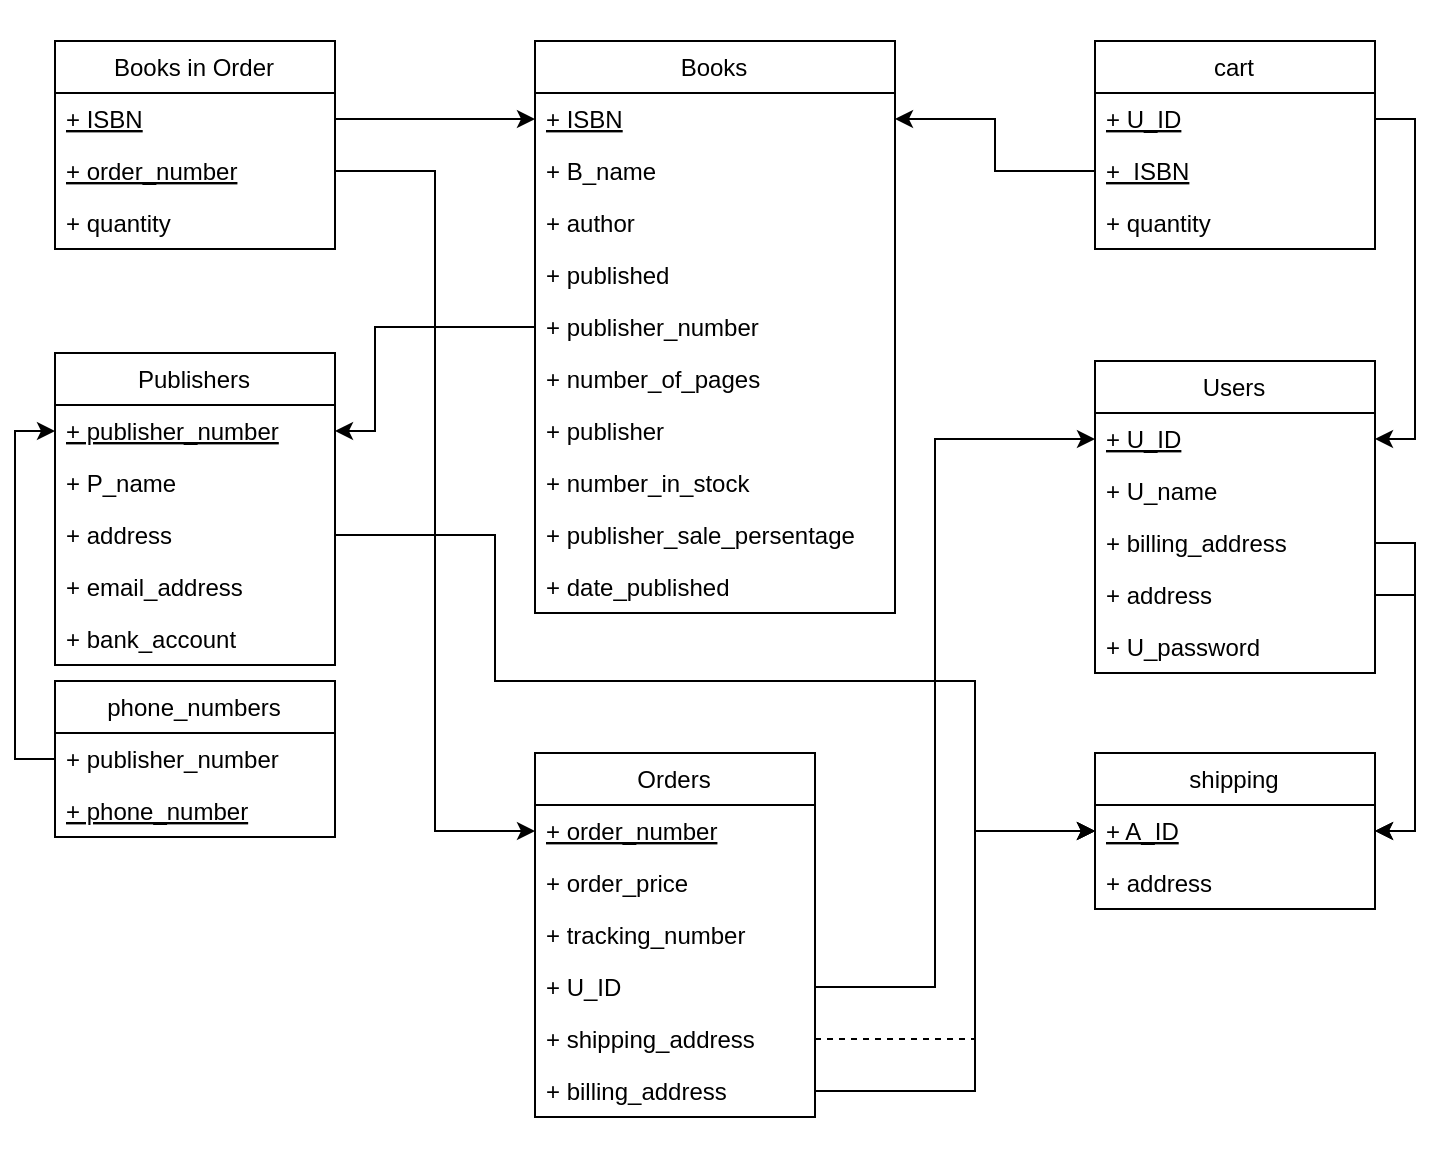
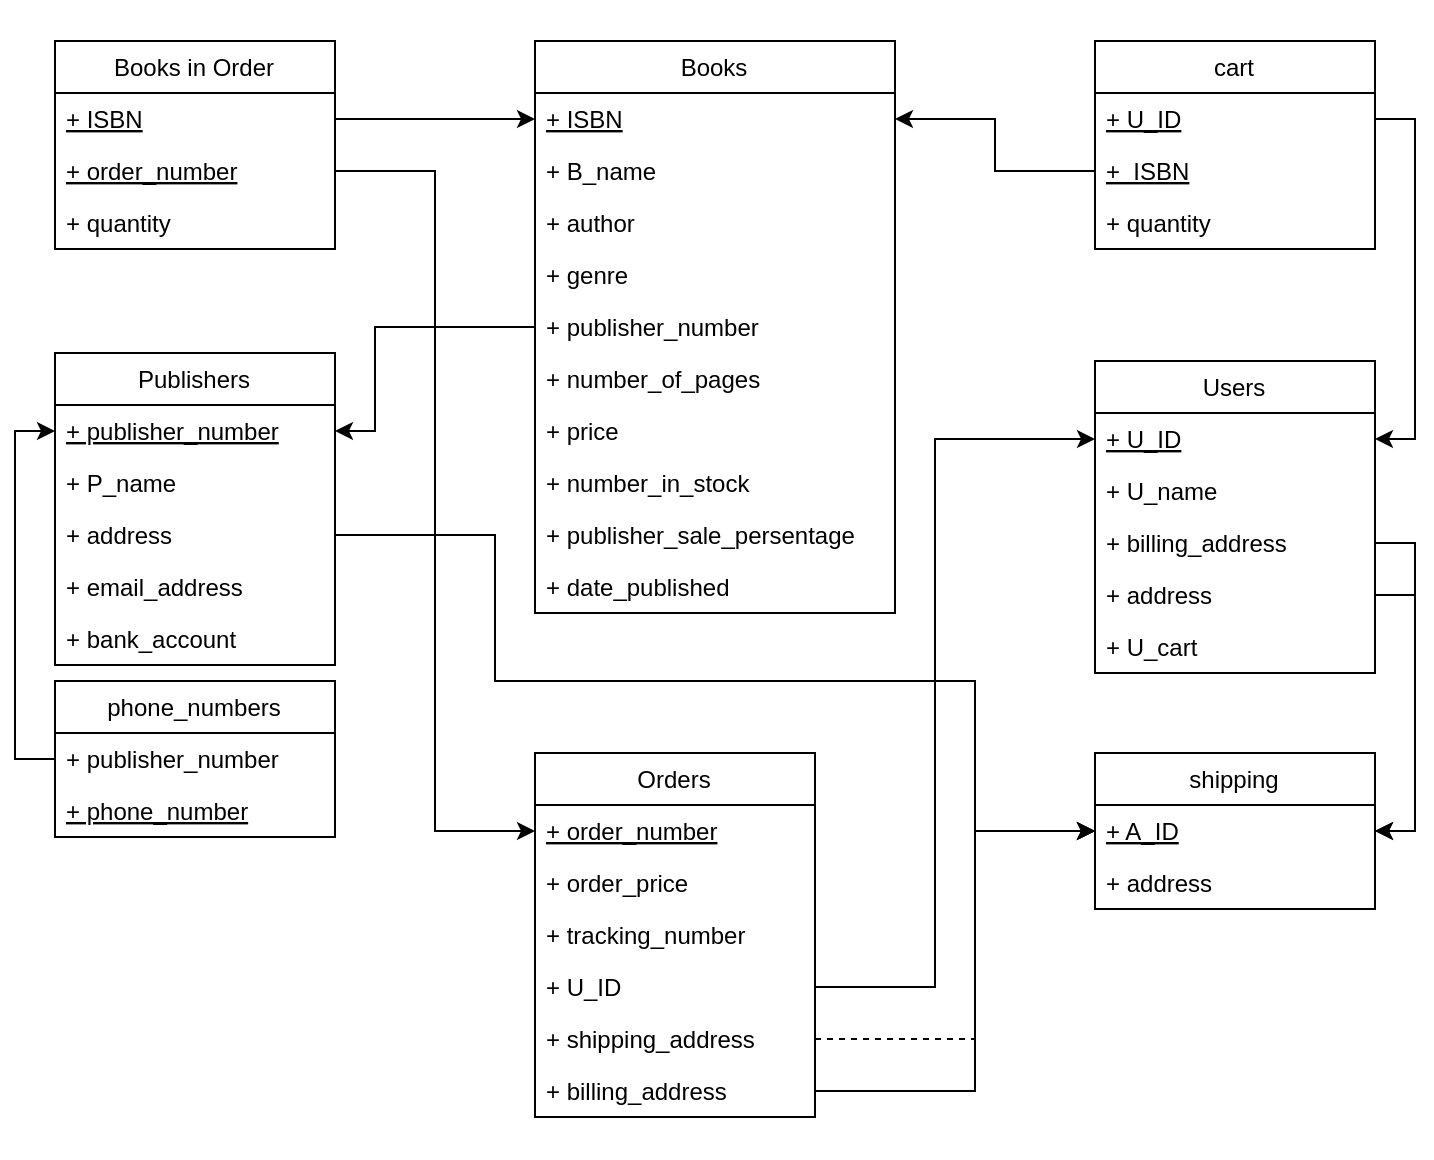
(611, 276) -> (590, 276)
(611, 432) -> (587, 432)
(1184, 648) -> (1157, 648)
